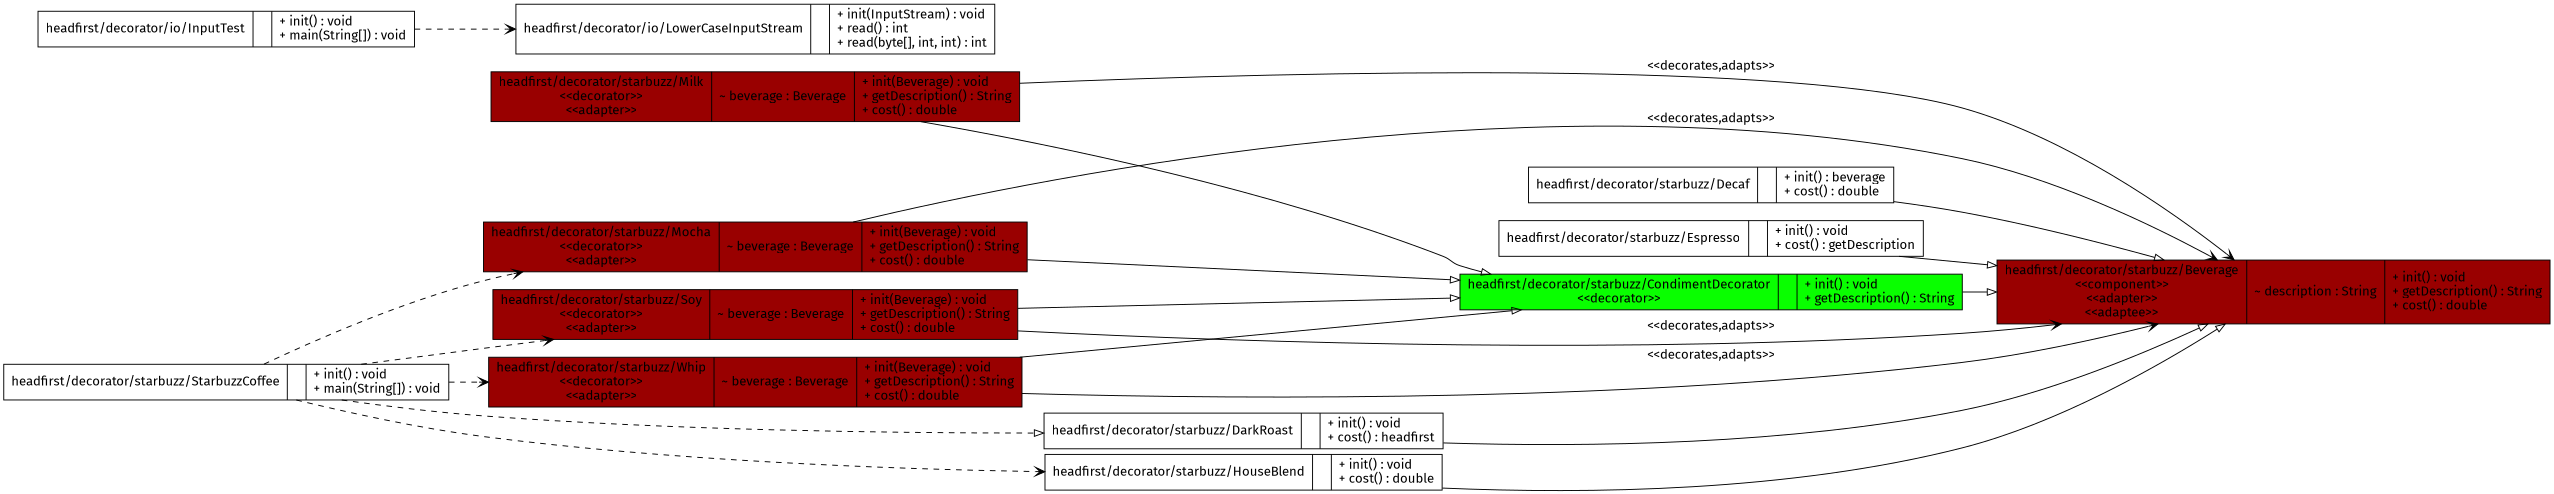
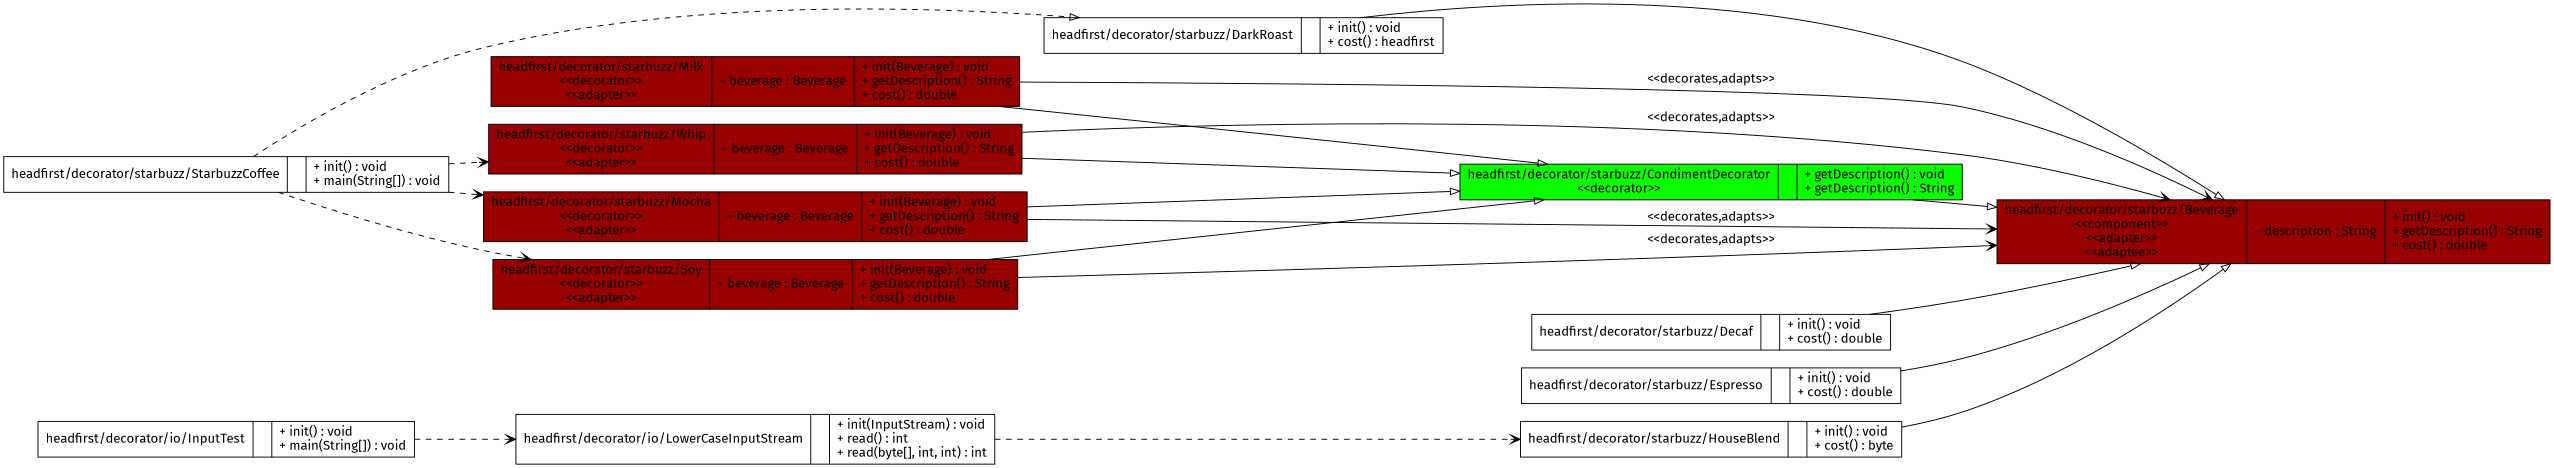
(1835, 177) -> (1824, 325)
(1845, 245) -> (1845, 392)
(1842, 284) -> (1875, 174)
(664, 455) -> (1253, 439)
(1387, 479) -> (1854, 446)
